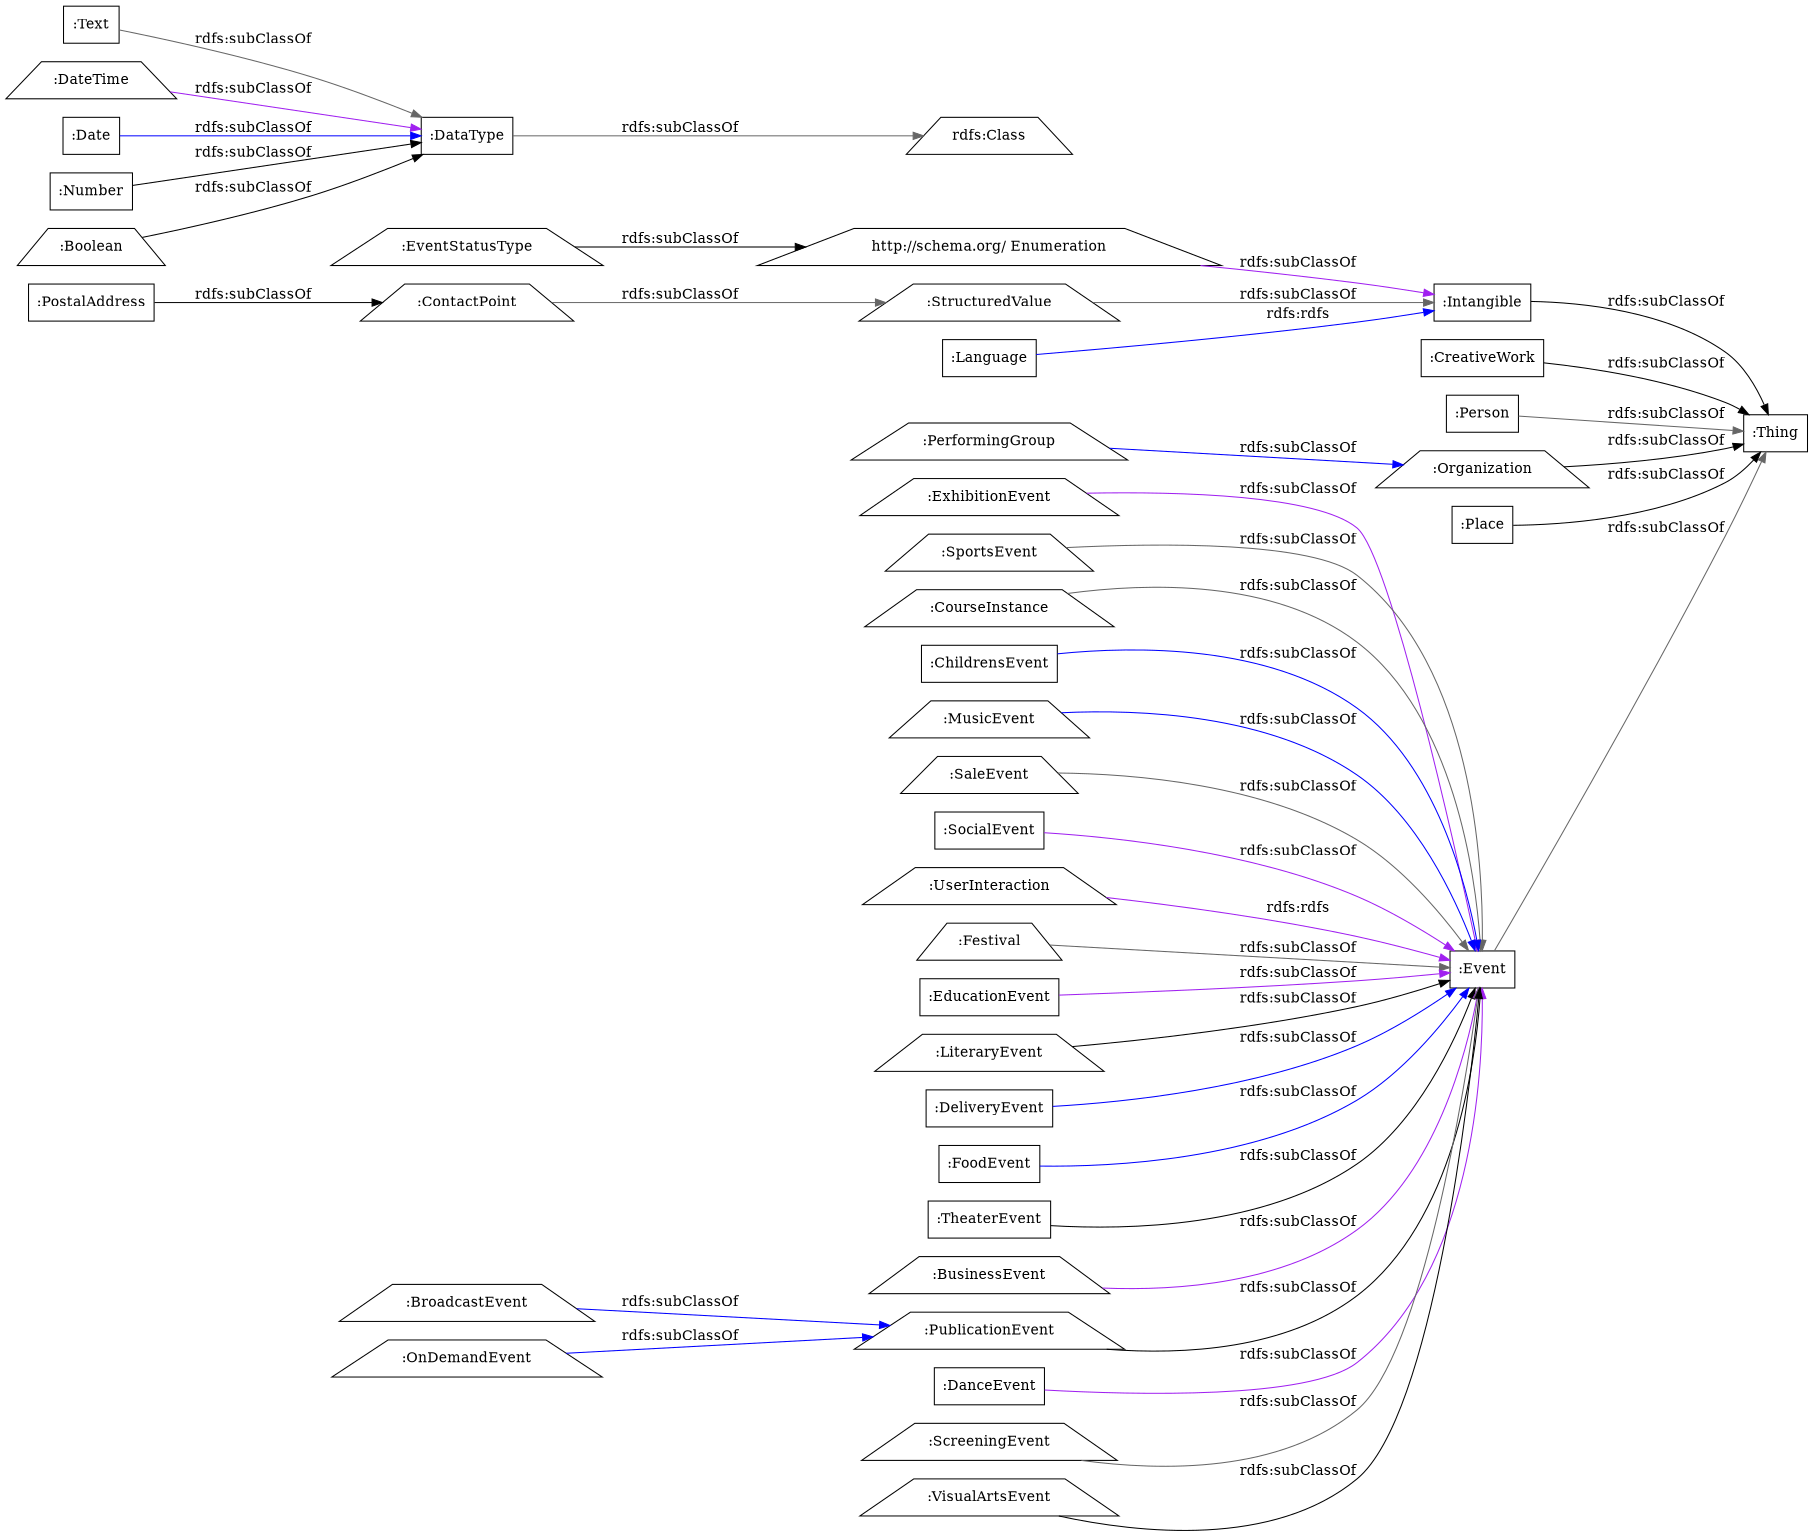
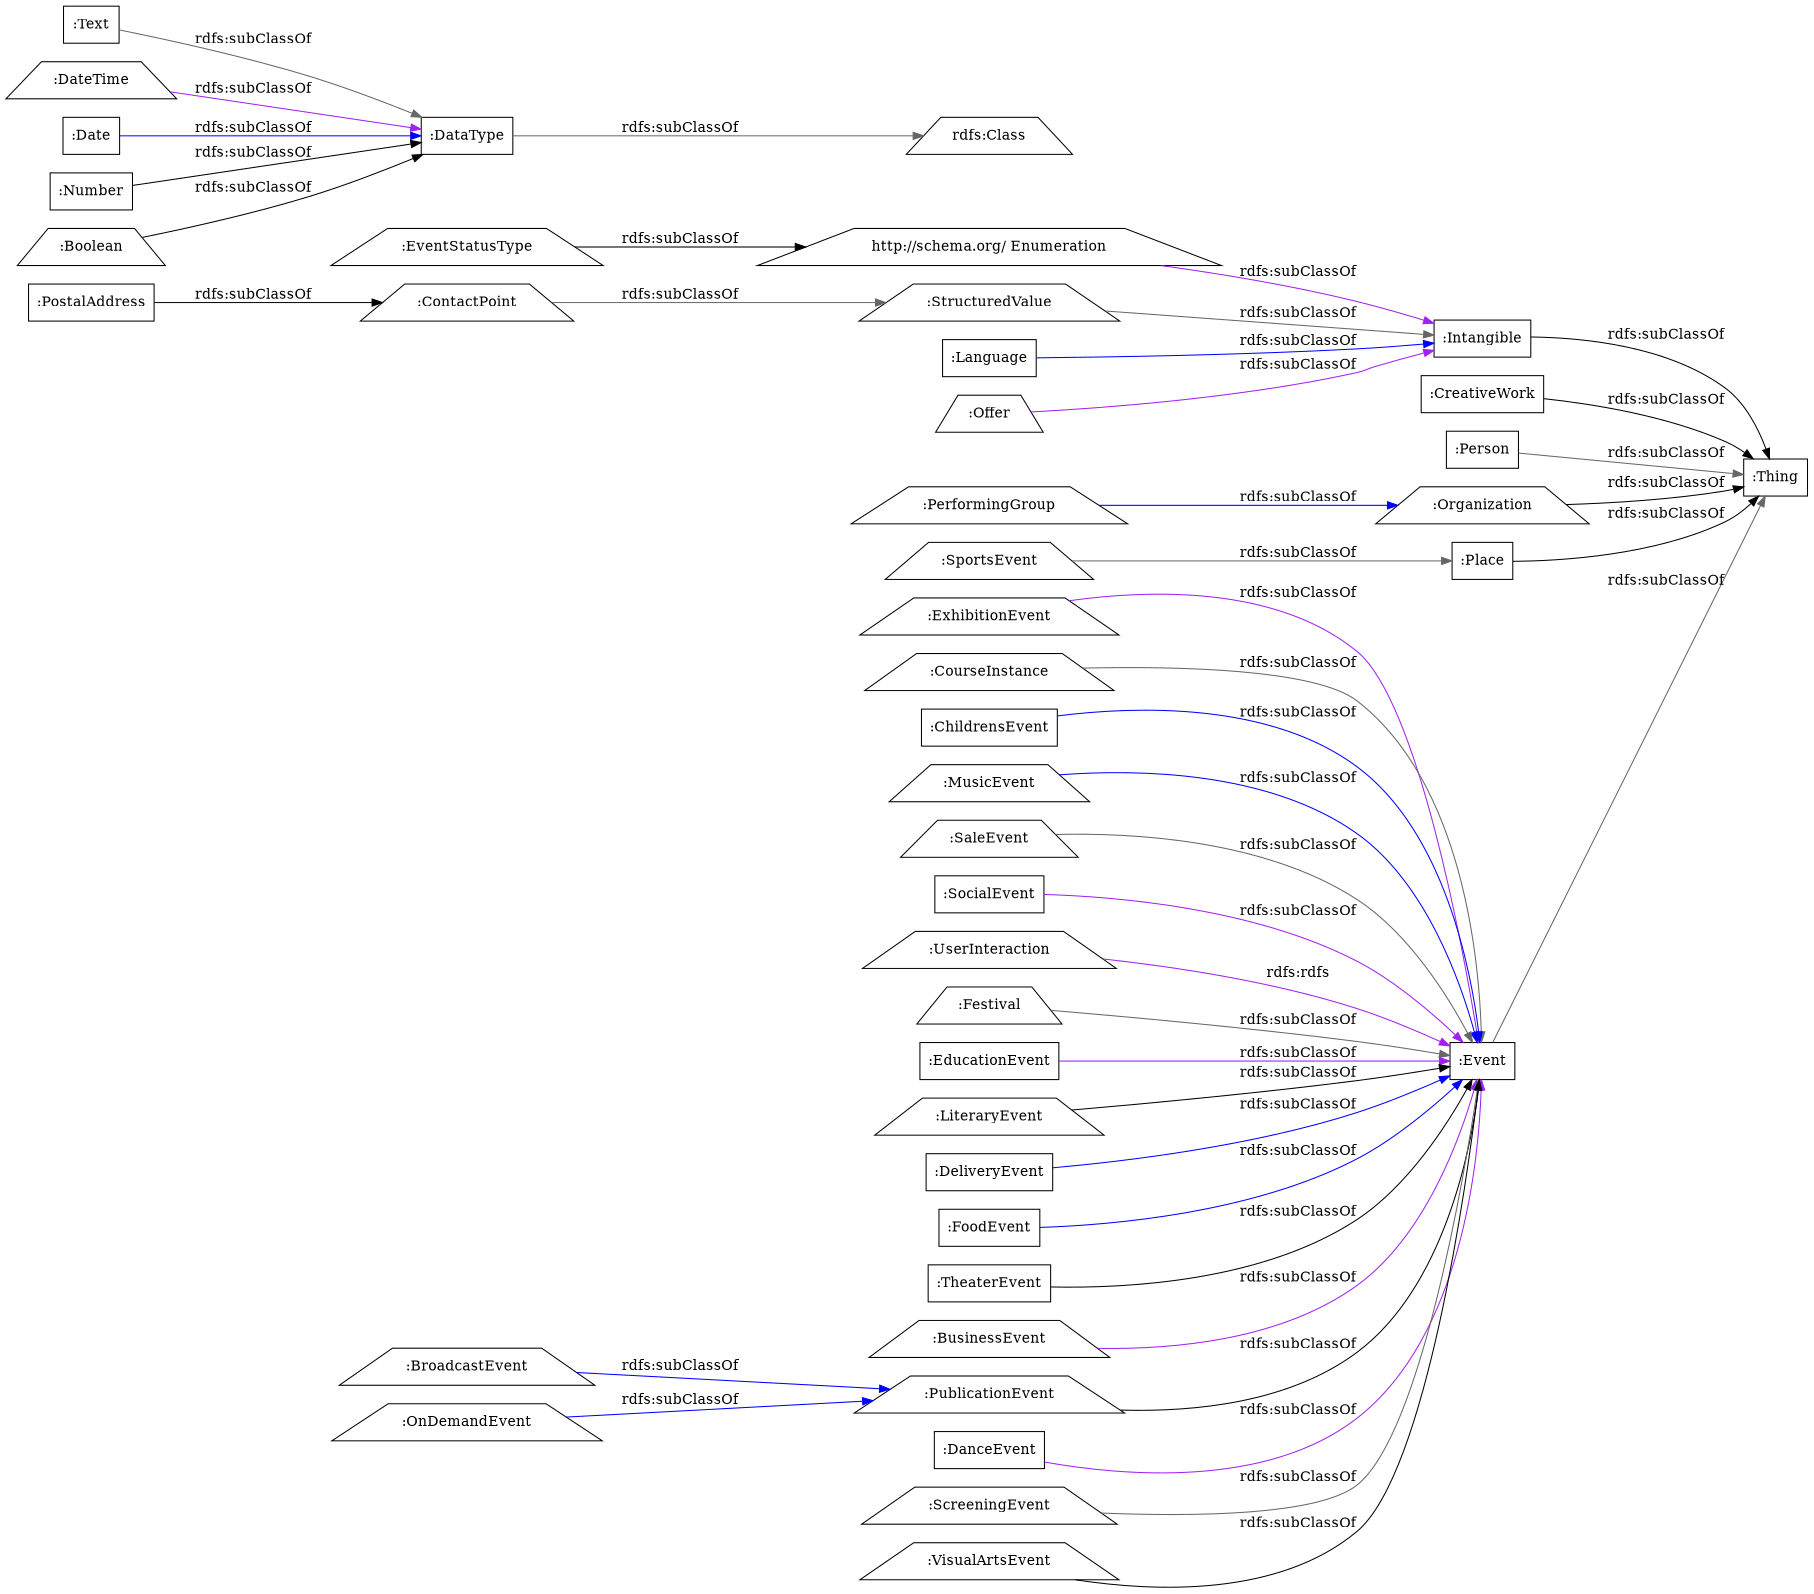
(1298, 314) -> (1298, 341)
none -> (989, 414)
(1381, 599) -> (1257, 561)
